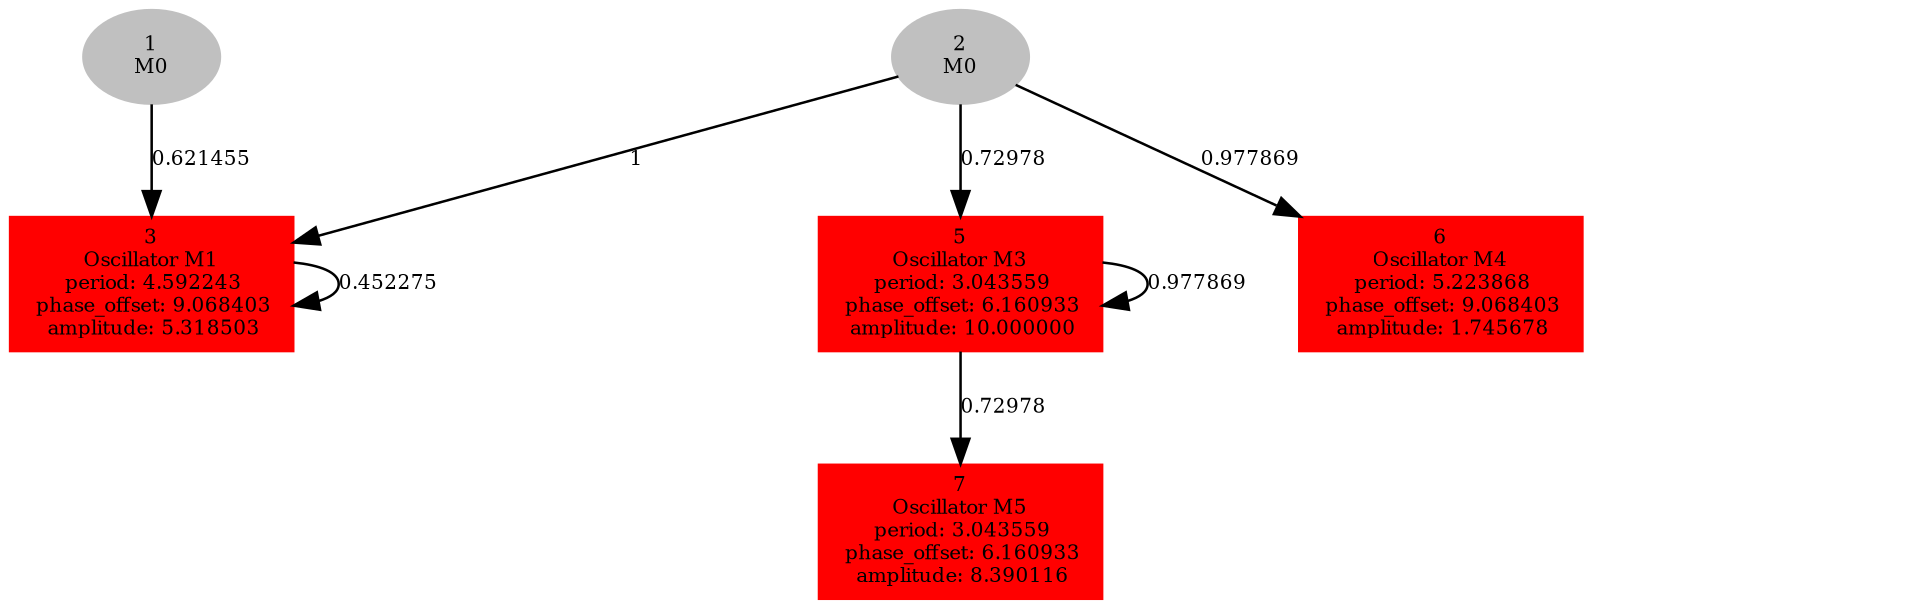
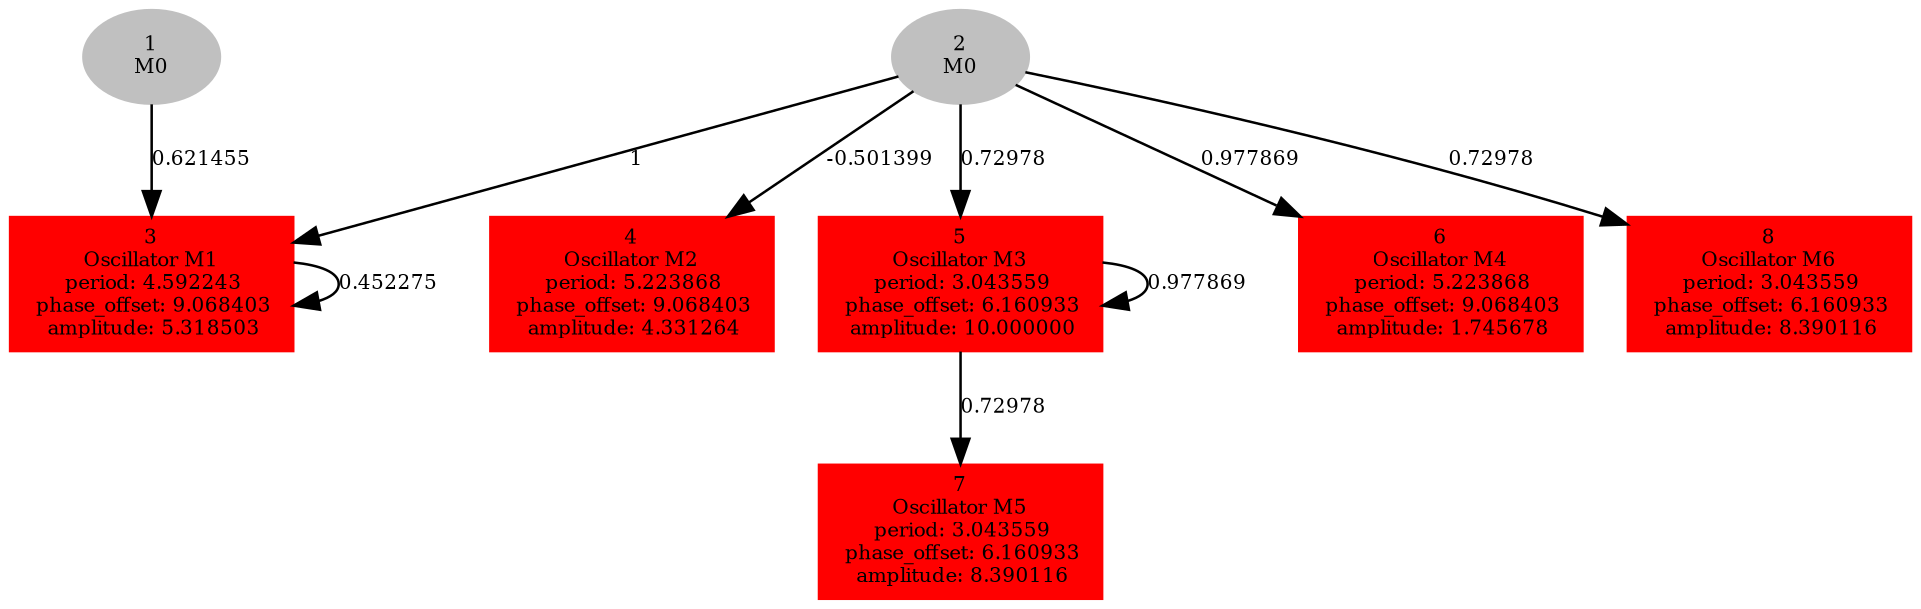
none -> (632, 284)
none -> (1769, 284)
